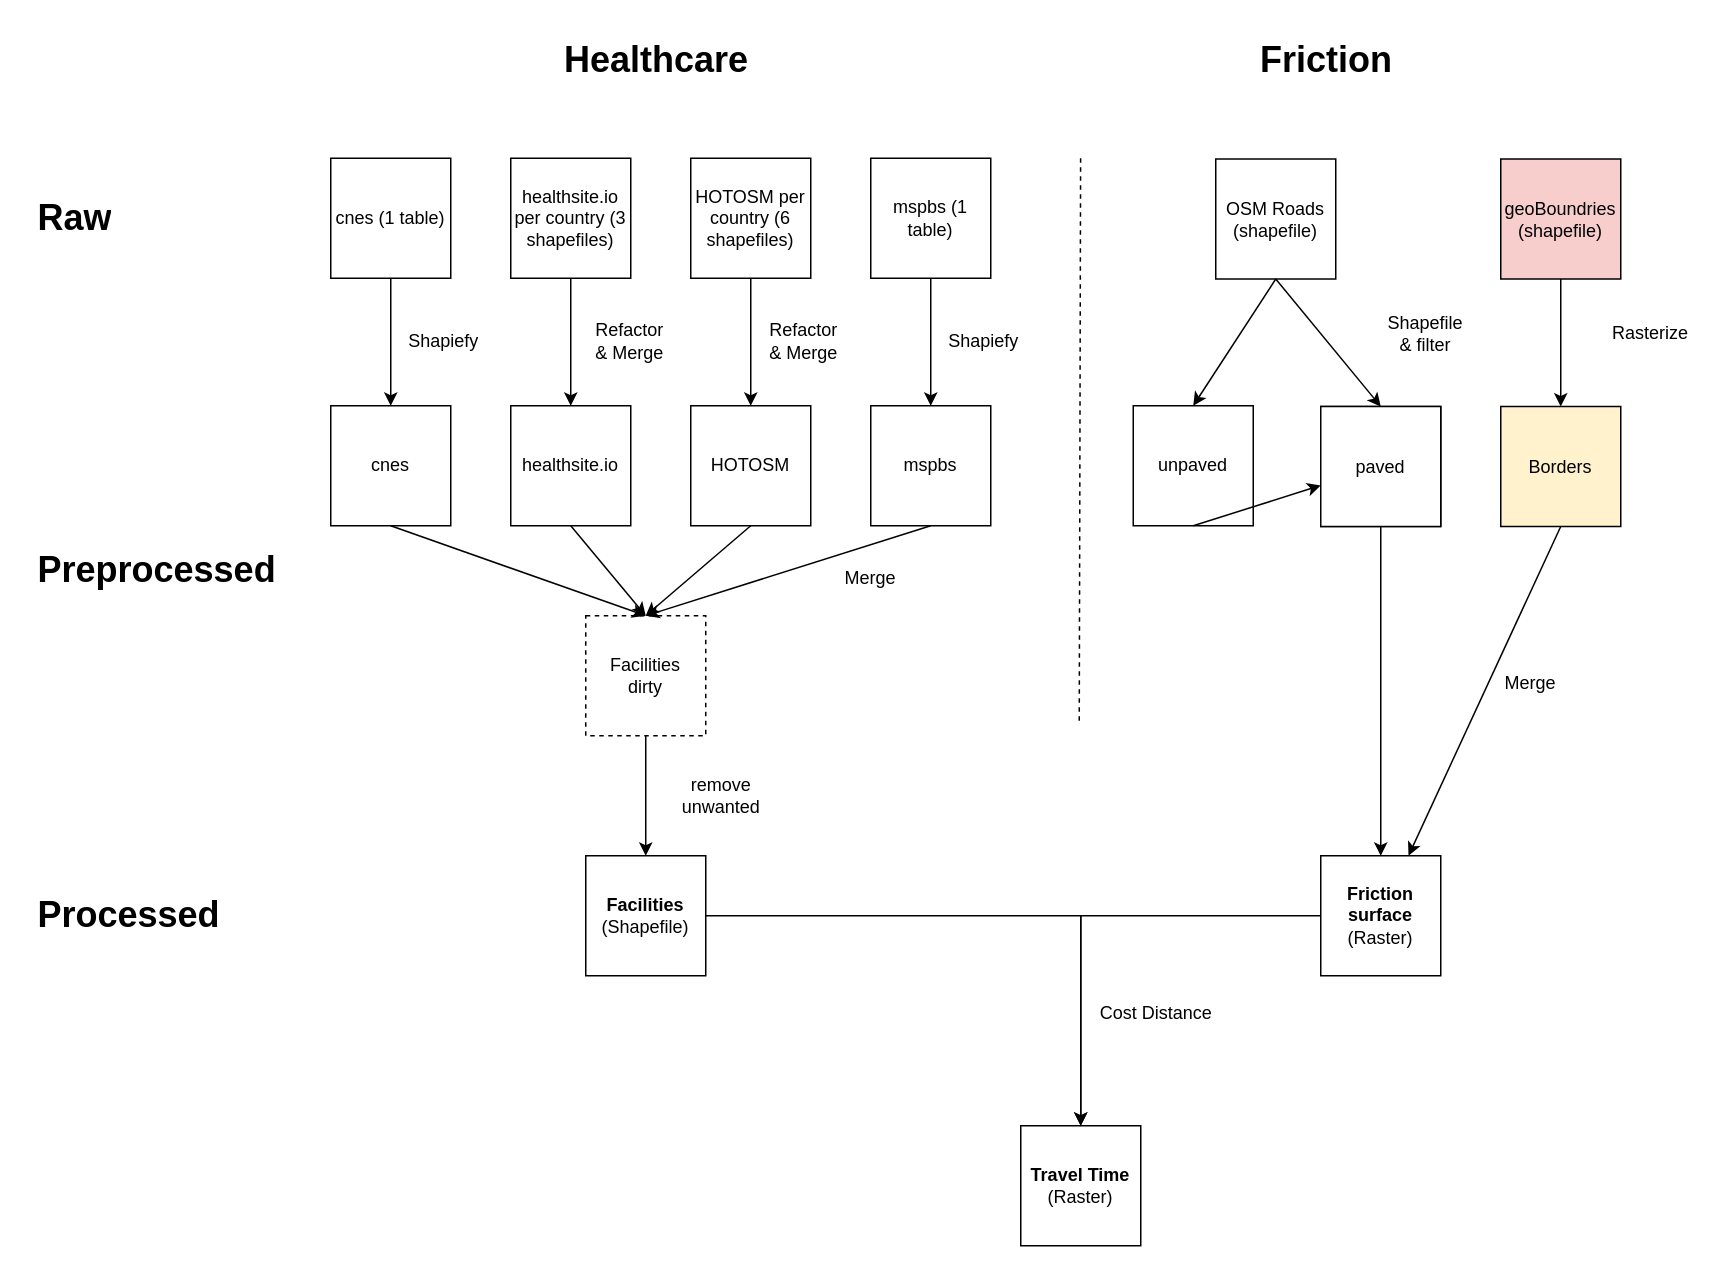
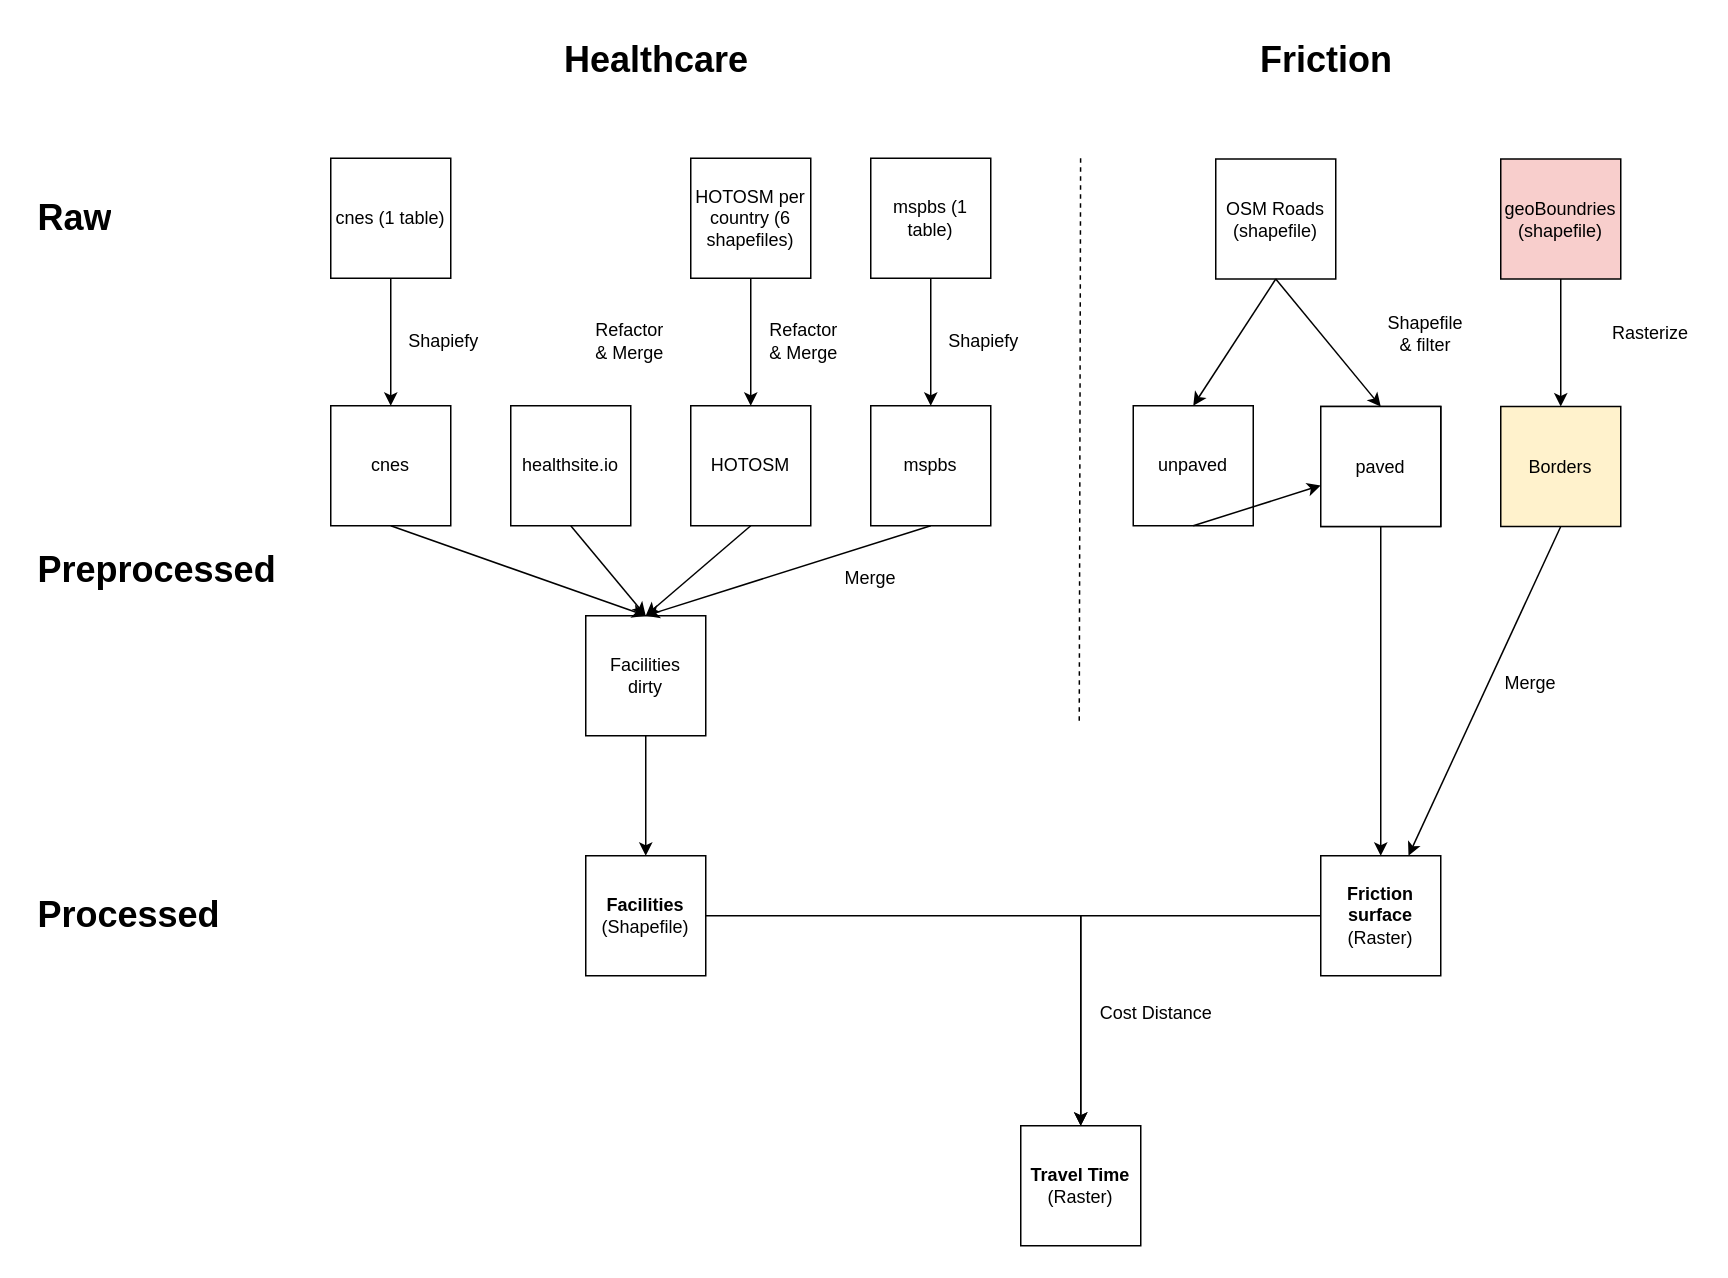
(571, 218) -> none
(571, 337) -> none
(646, 676) -> (646, 676)
(721, 796) -> none
